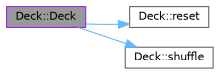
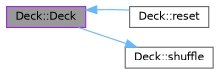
(102, 24) -> (113, 10)
